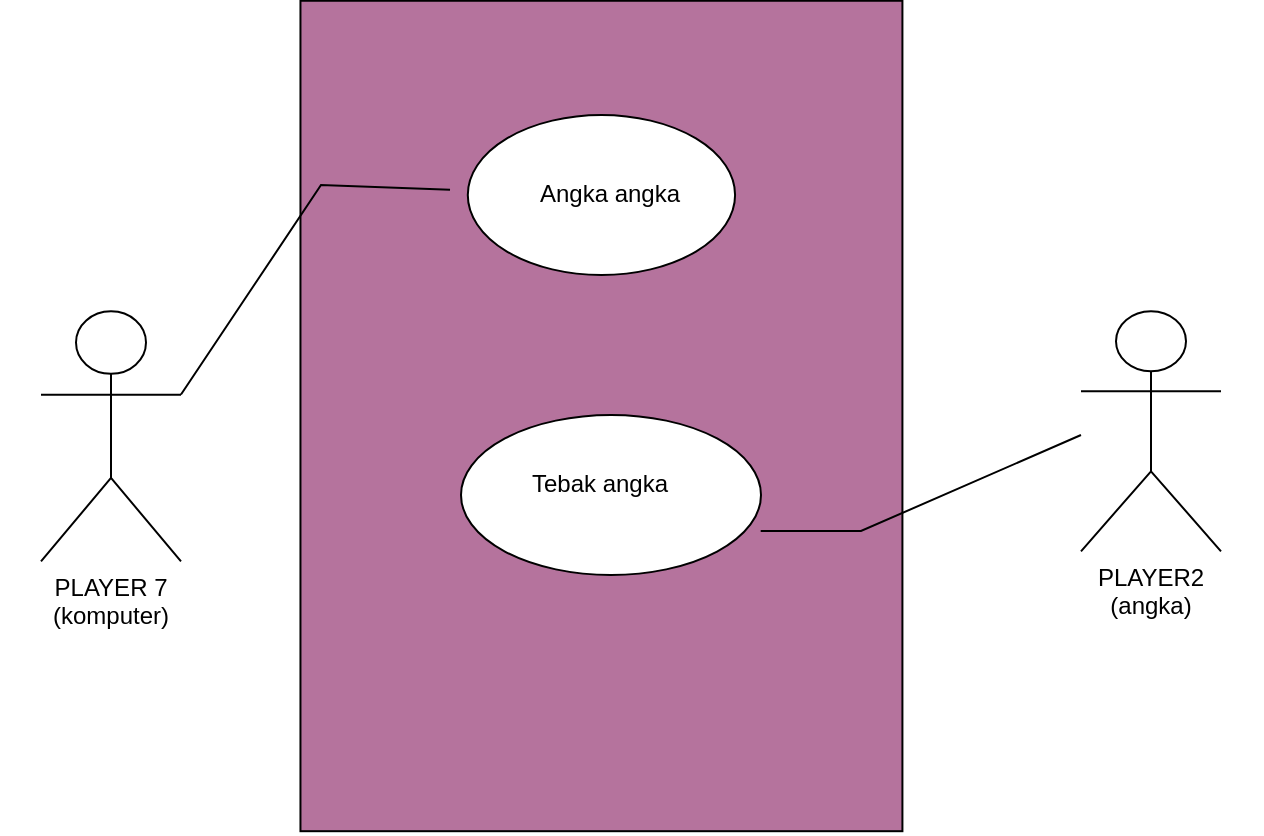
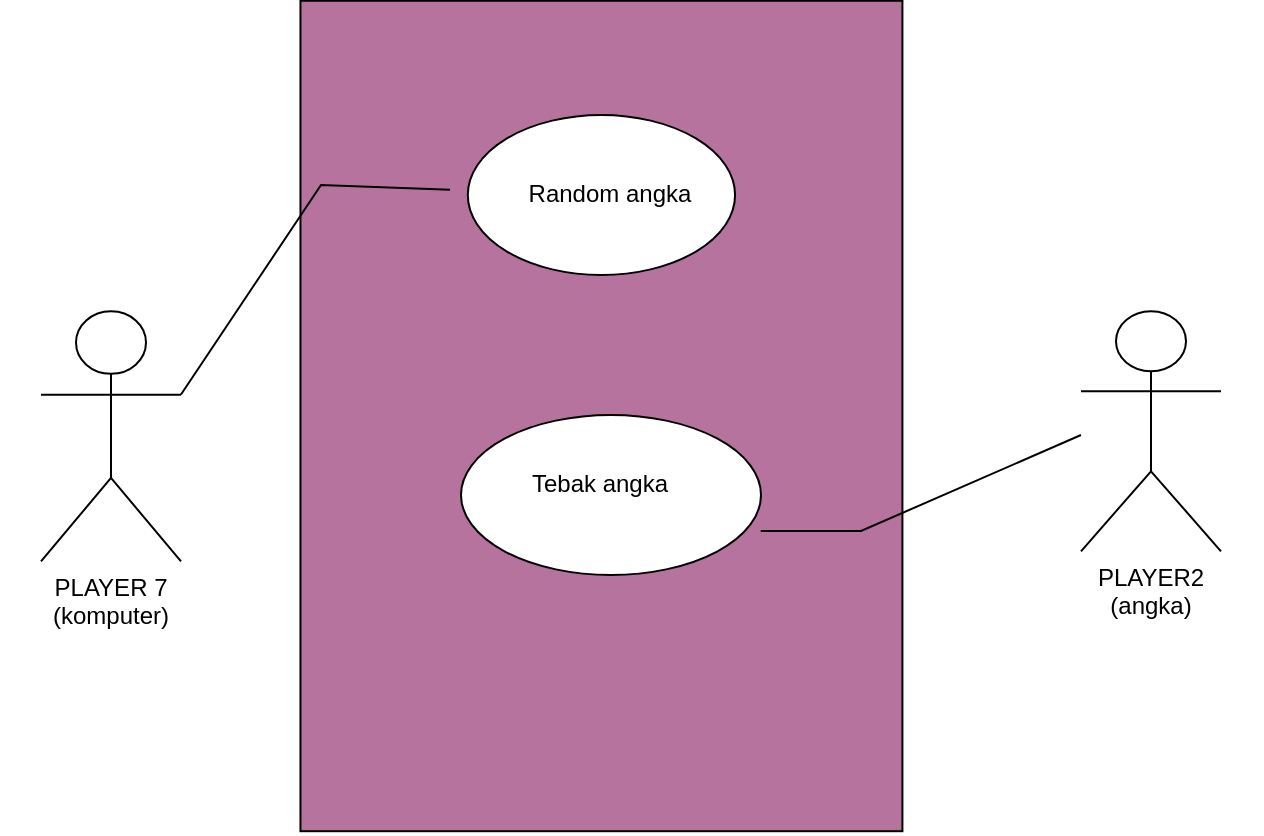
(611, 195) -> (611, 195)
